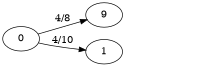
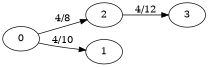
(104, 15) -> (104, 15)
none -> (187, 15)
